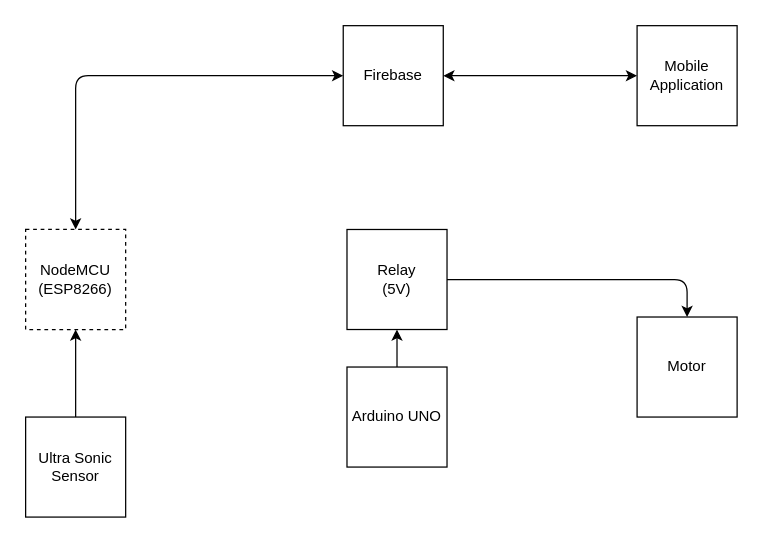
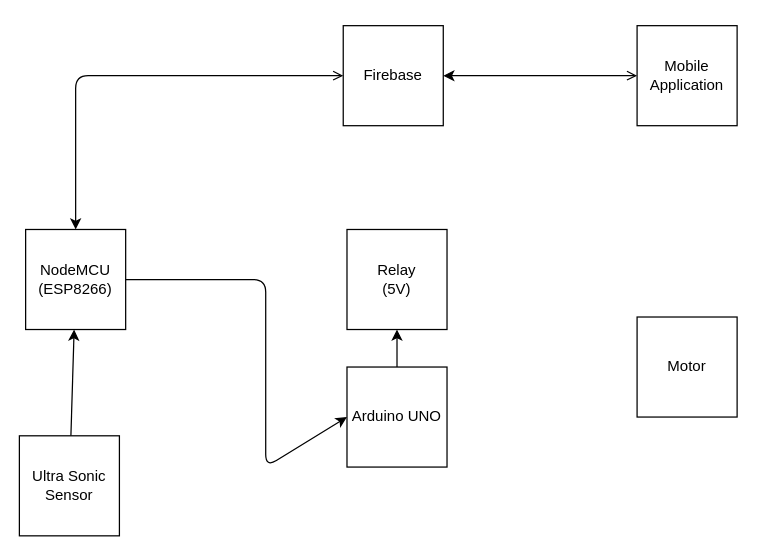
(333, 76) -> (335, 76)
(627, 76) -> (629, 76)
(76, 279) -> (76, 279)
(576, 279) -> none
none -> (266, 348)
(76, 467) -> (69, 486)
